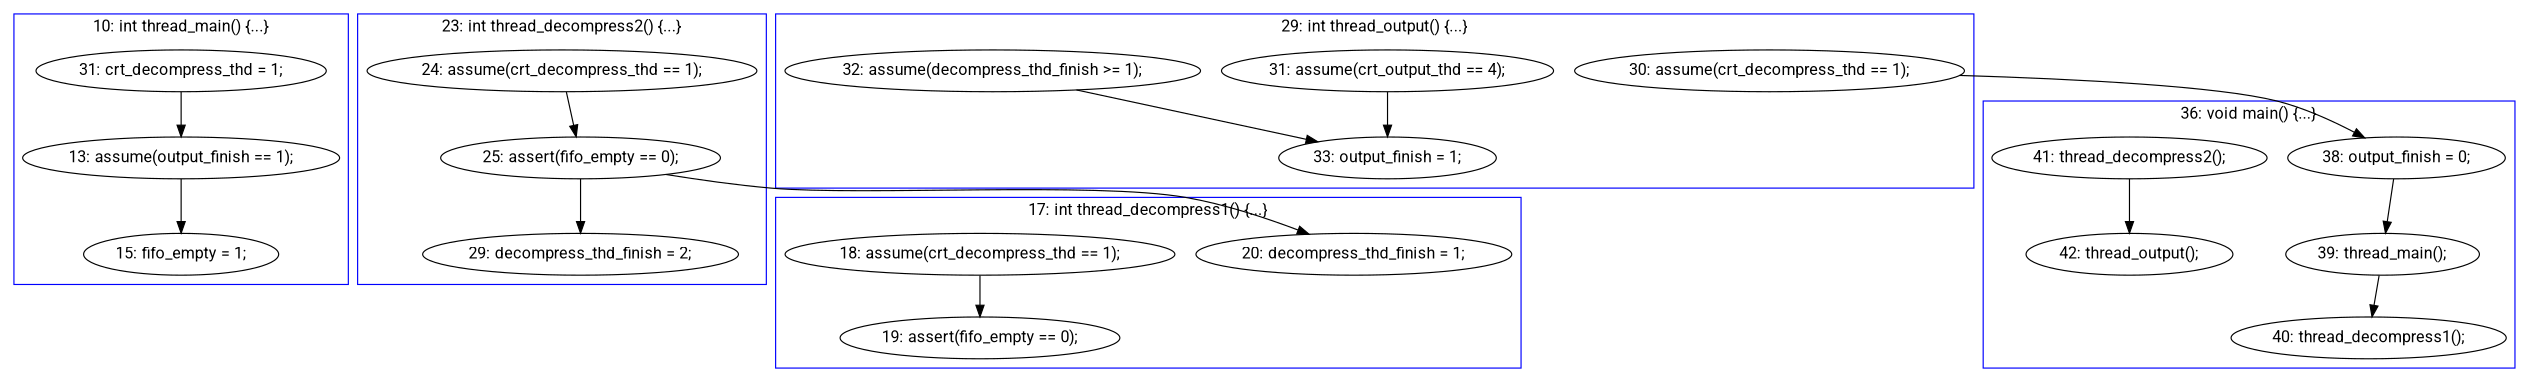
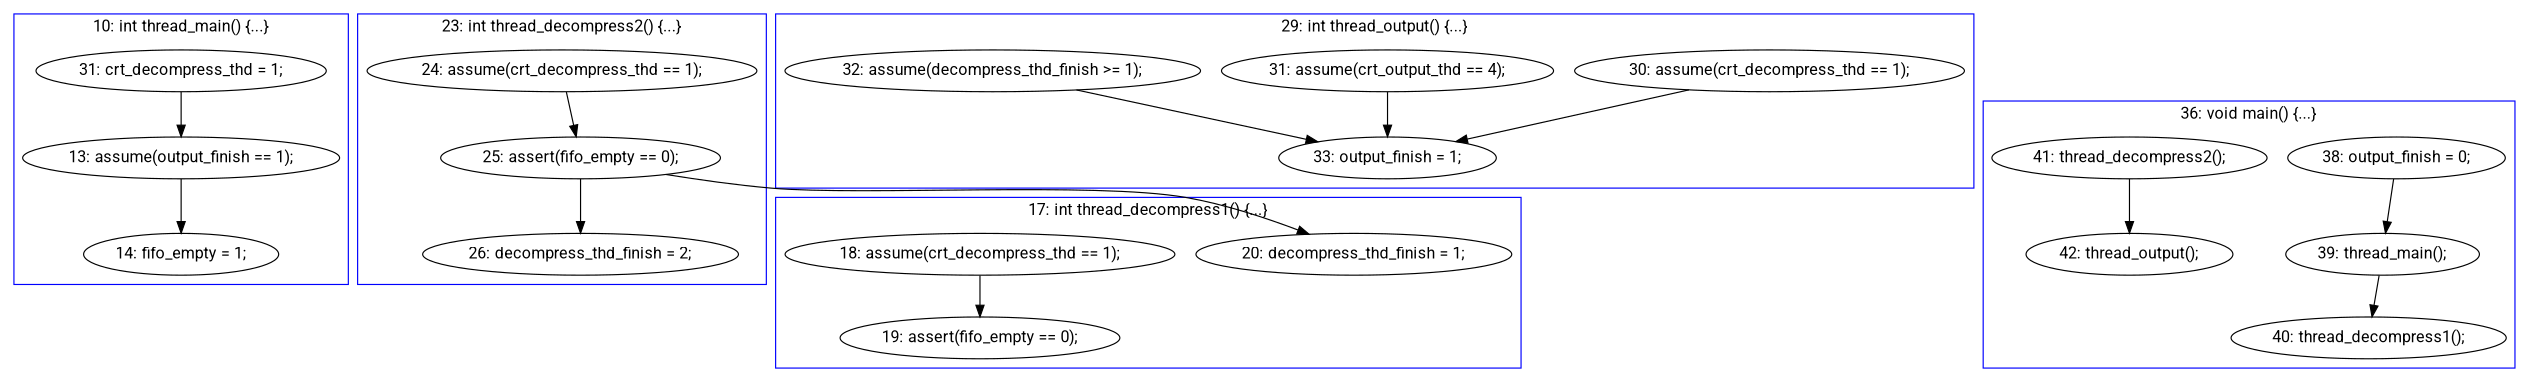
(2160, 86) -> (1578, 114)
(181, 254) -> (181, 254)
(581, 254) -> (581, 254)
